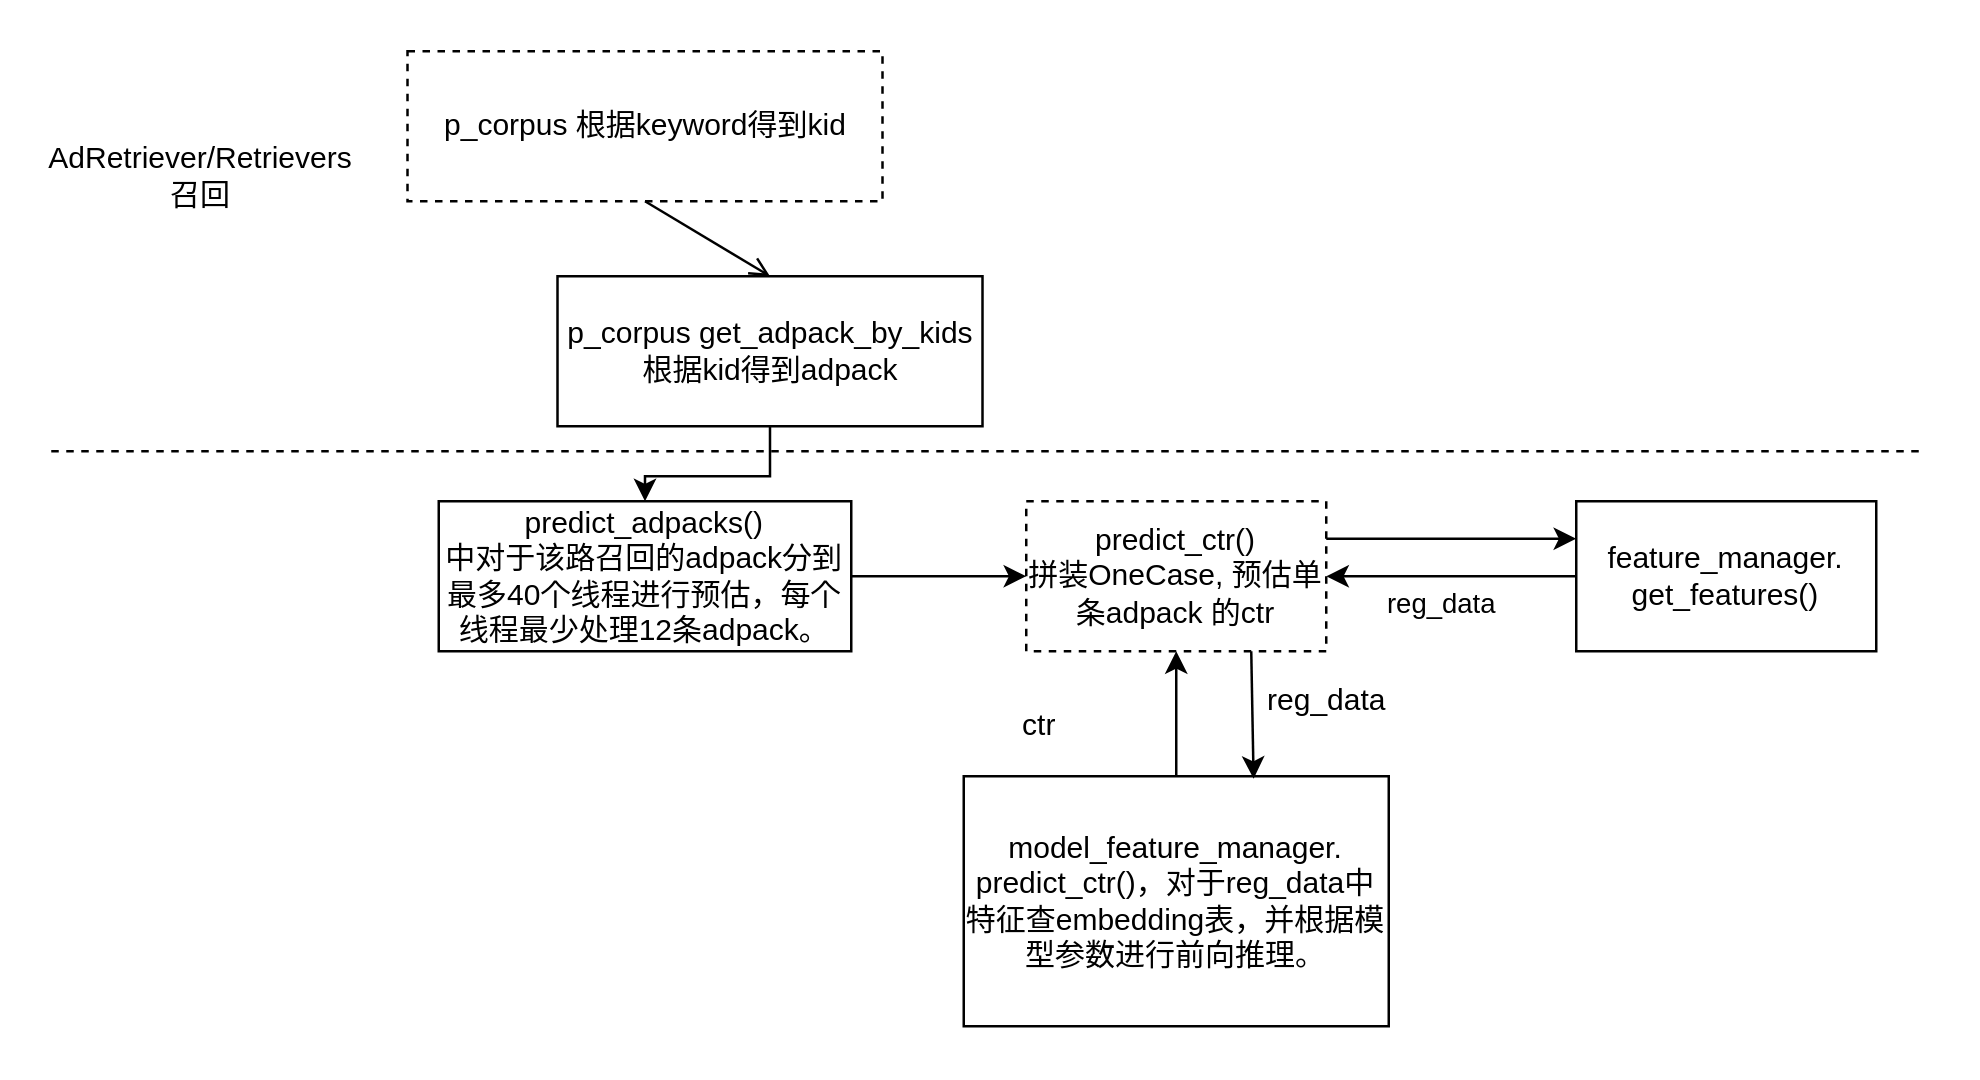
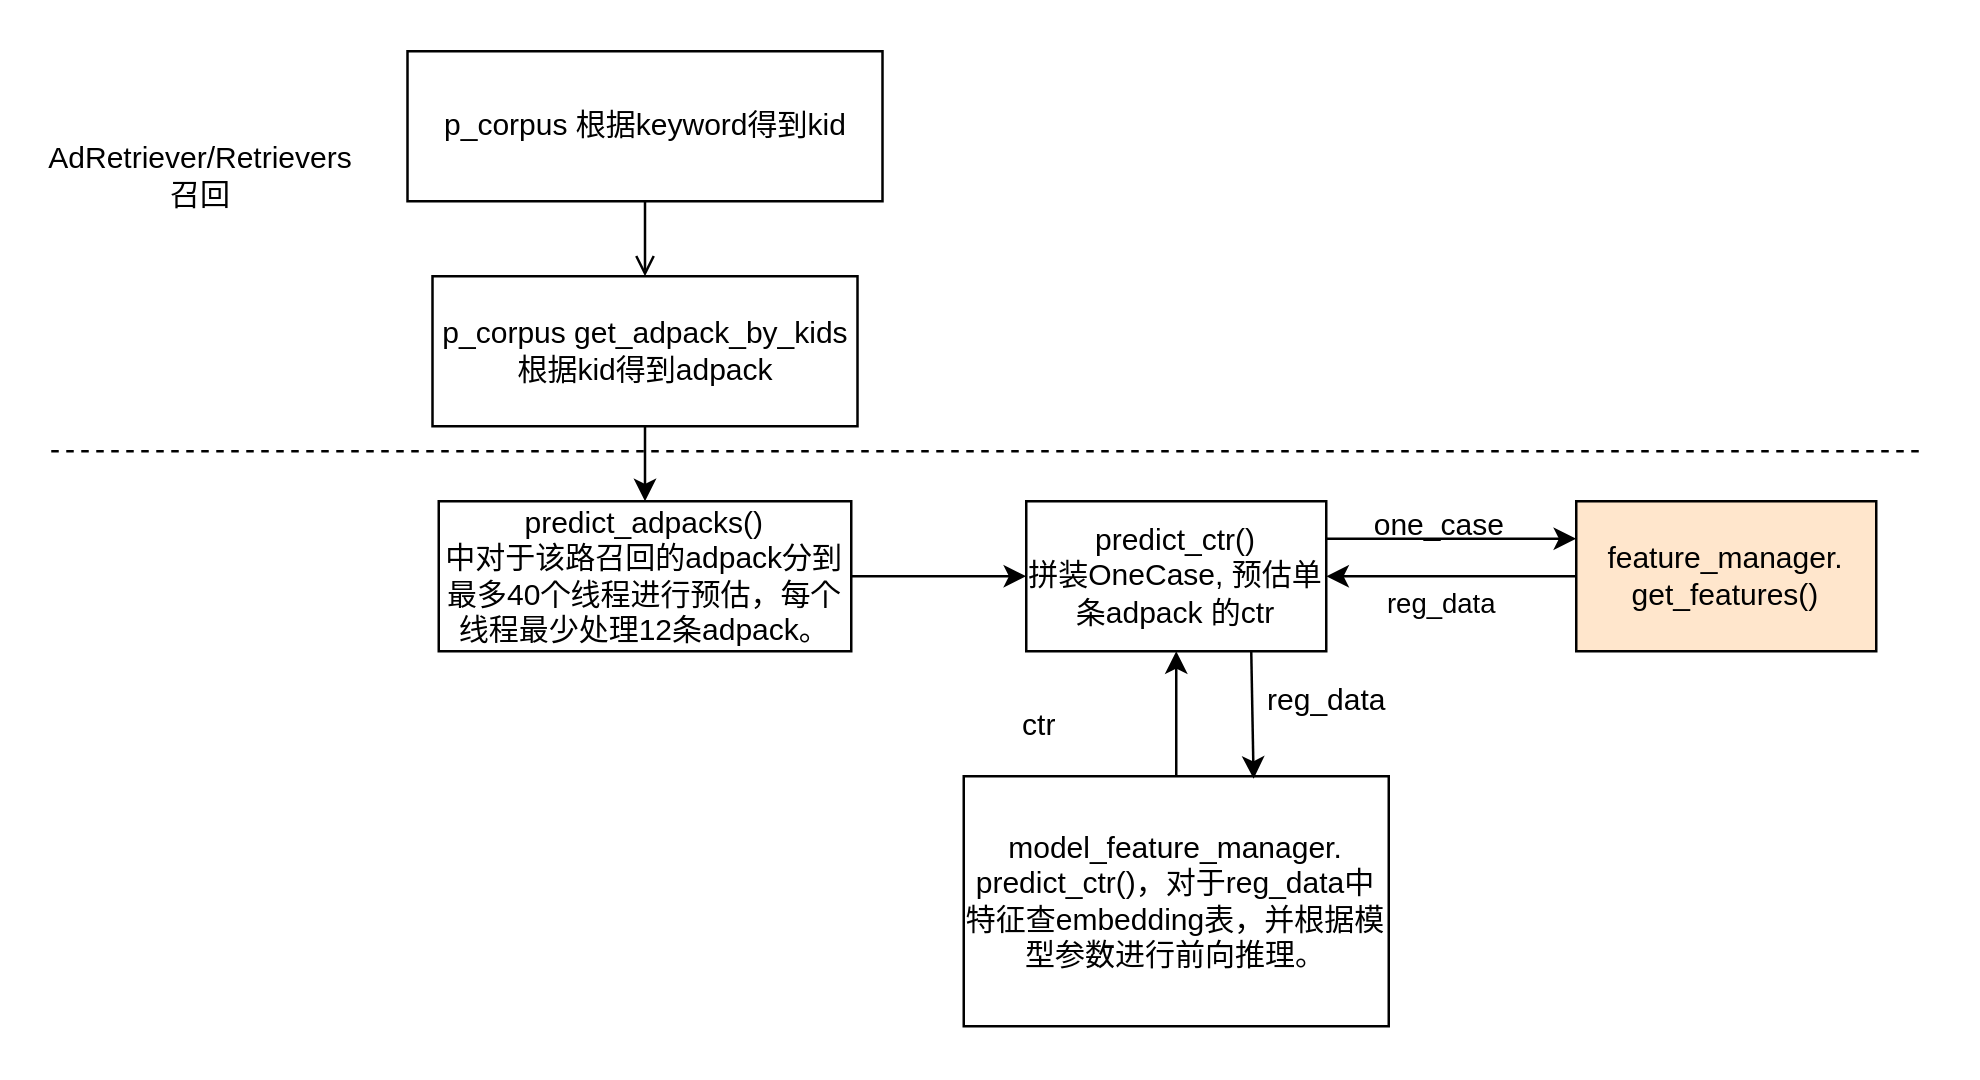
(645, 126) -> (645, 126)
(770, 351) -> (645, 351)
none -> (1439, 526)
(1176, 576) -> (1176, 576)
(1726, 576) -> (1726, 576)
